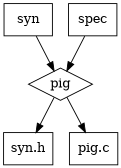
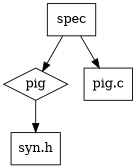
(28, 20) -> none
(74, 111) -> (88, 48)
